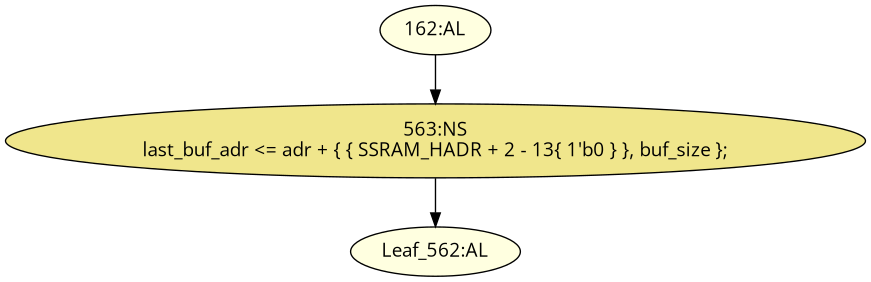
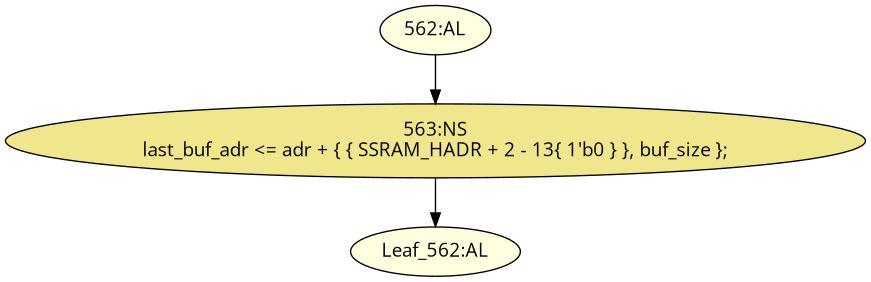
(435, 30) -> (435, 30)
